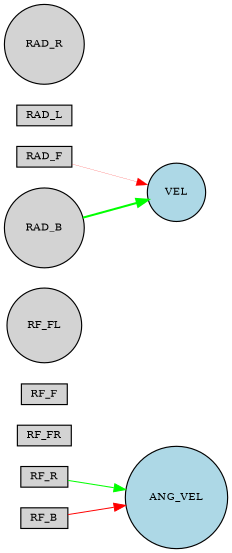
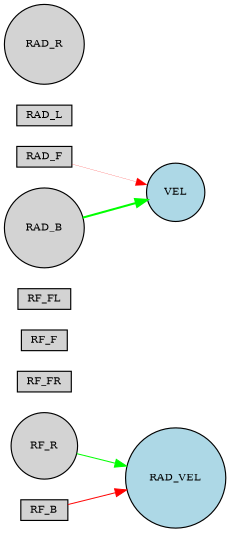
(44, 325) -> (44, 299)
(44, 477) -> (44, 446)
(176, 497) -> (176, 478)
